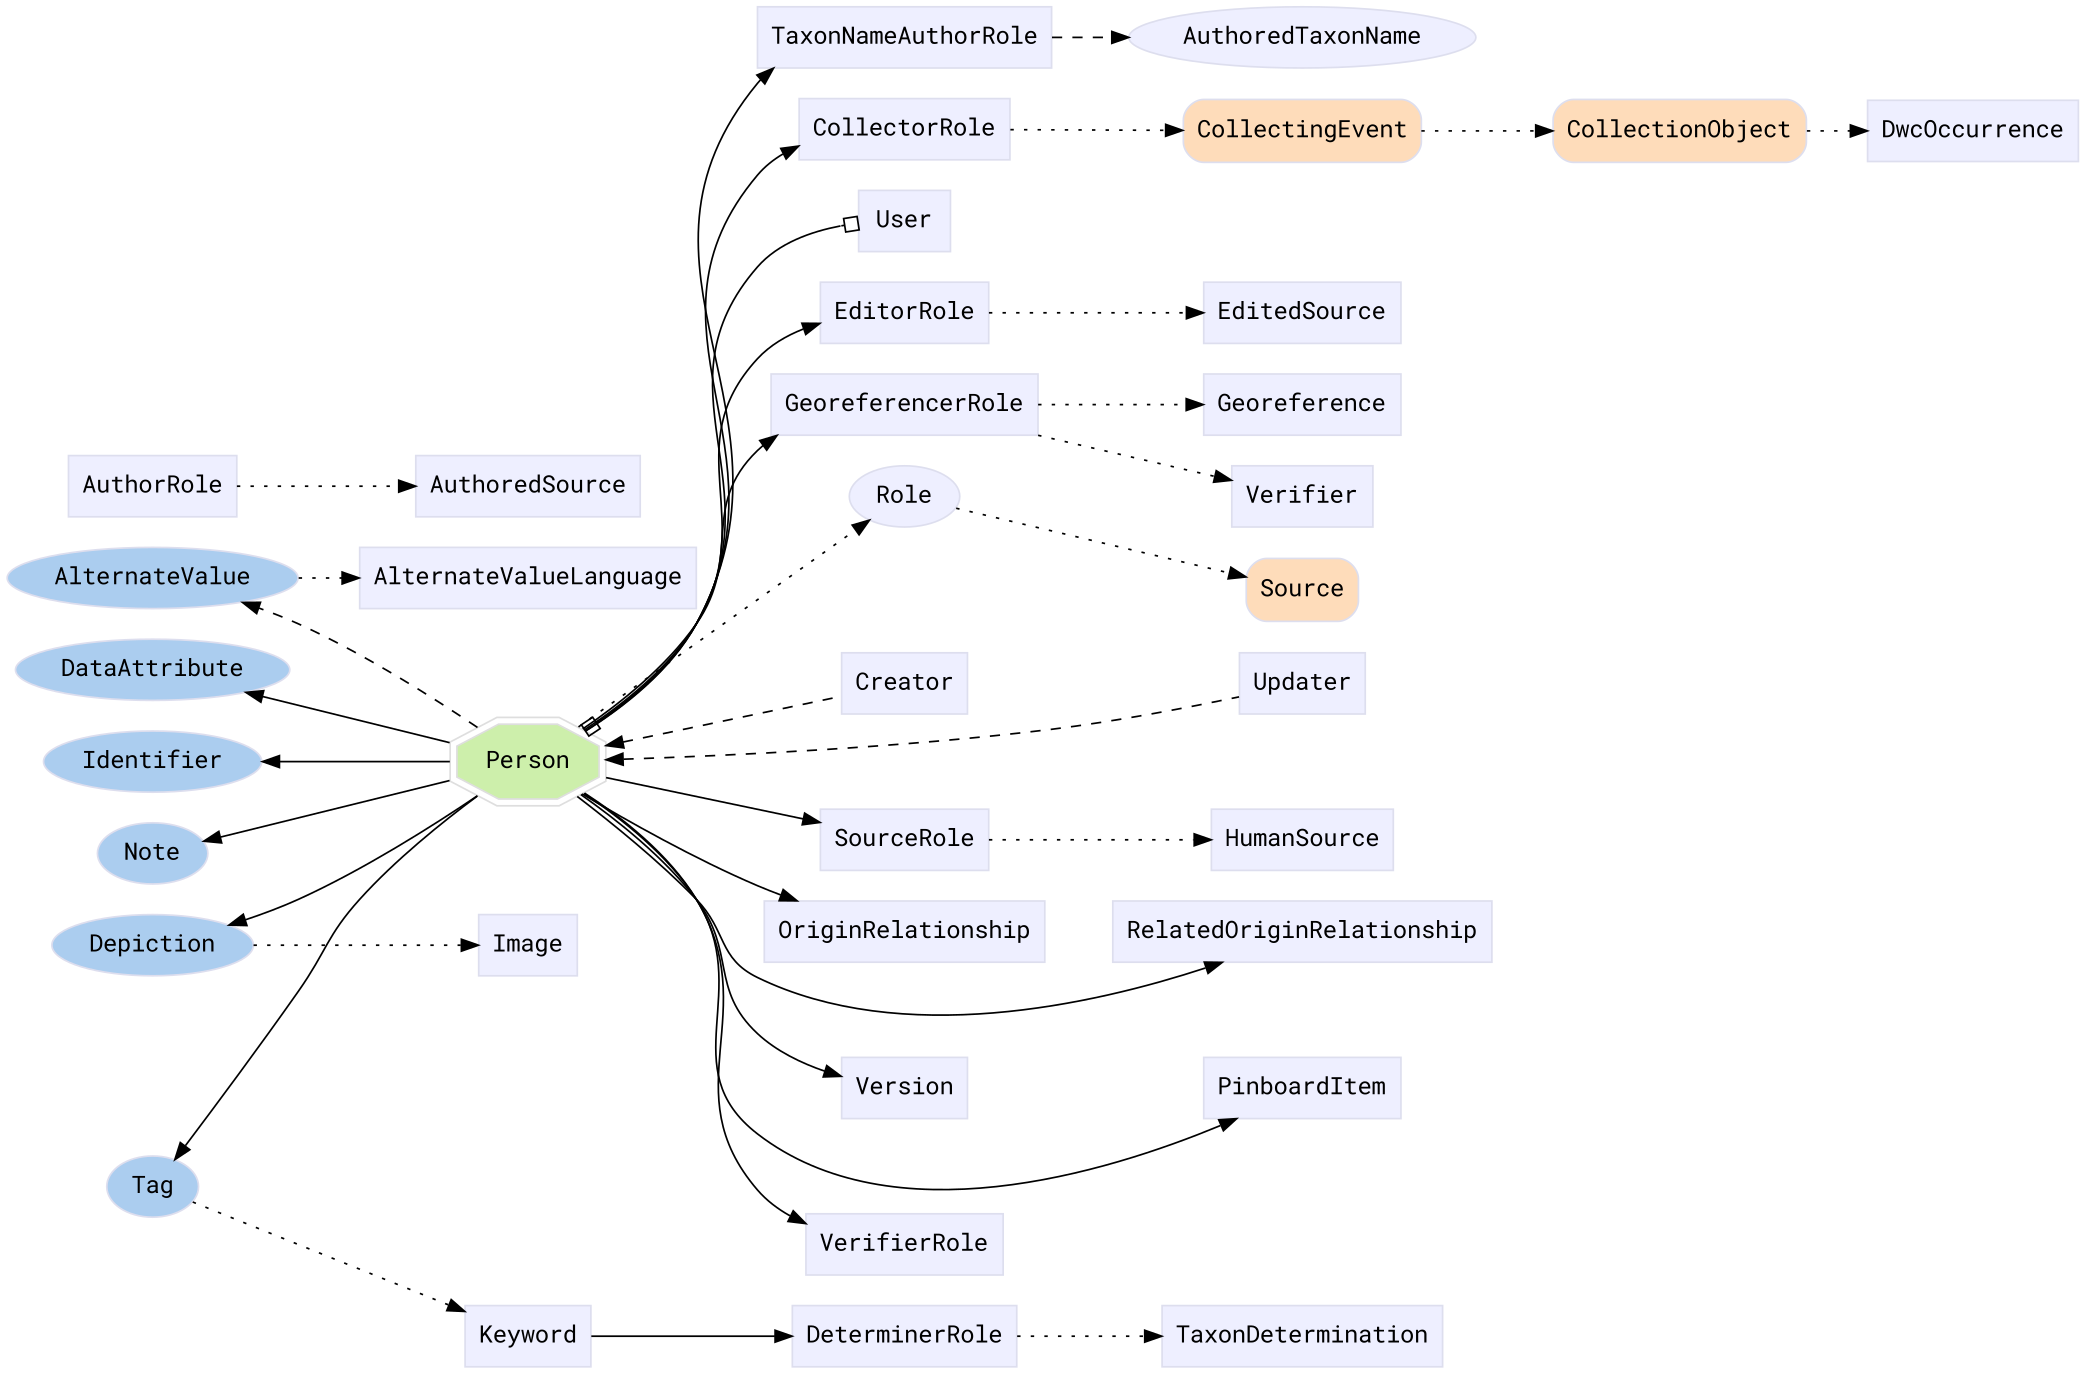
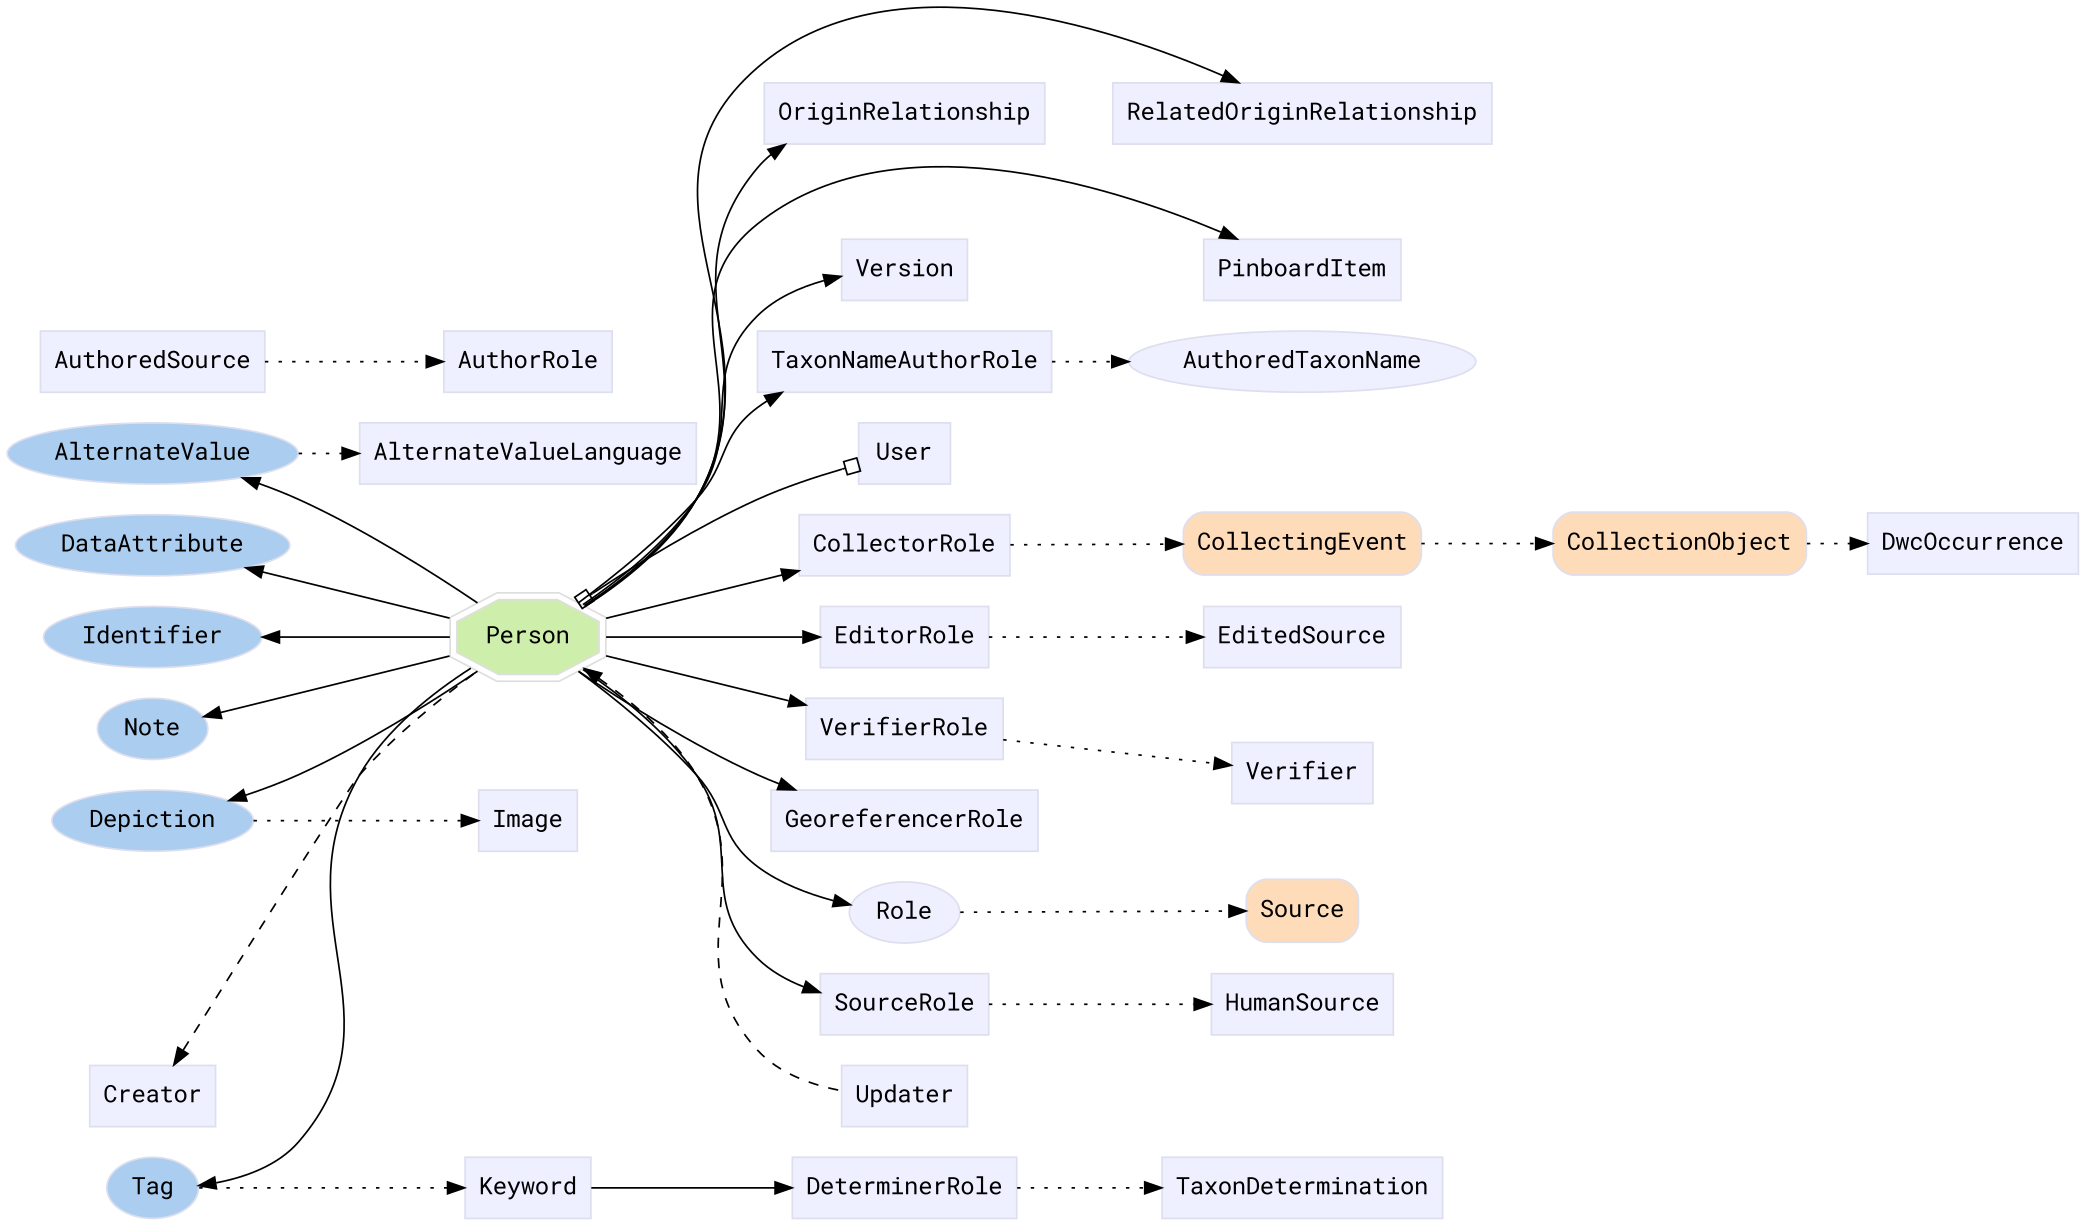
(1082, 37) -> (1082, 362)
(1302, 405) -> none
(1126, 456) -> (1109, 752)
(318, 486) -> (346, 362)
(717, 629) -> (731, 837)
(372, 661) -> (372, 537)
(732, 719) -> (313, 846)
